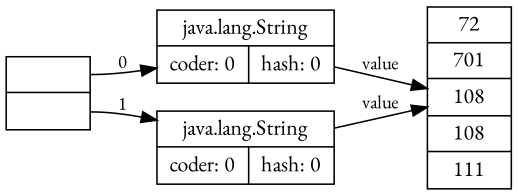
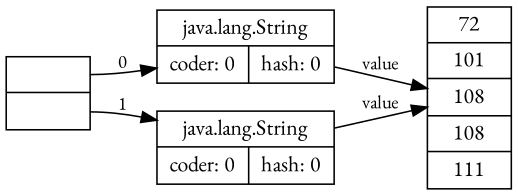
(469, 60) -> (469, 60)
